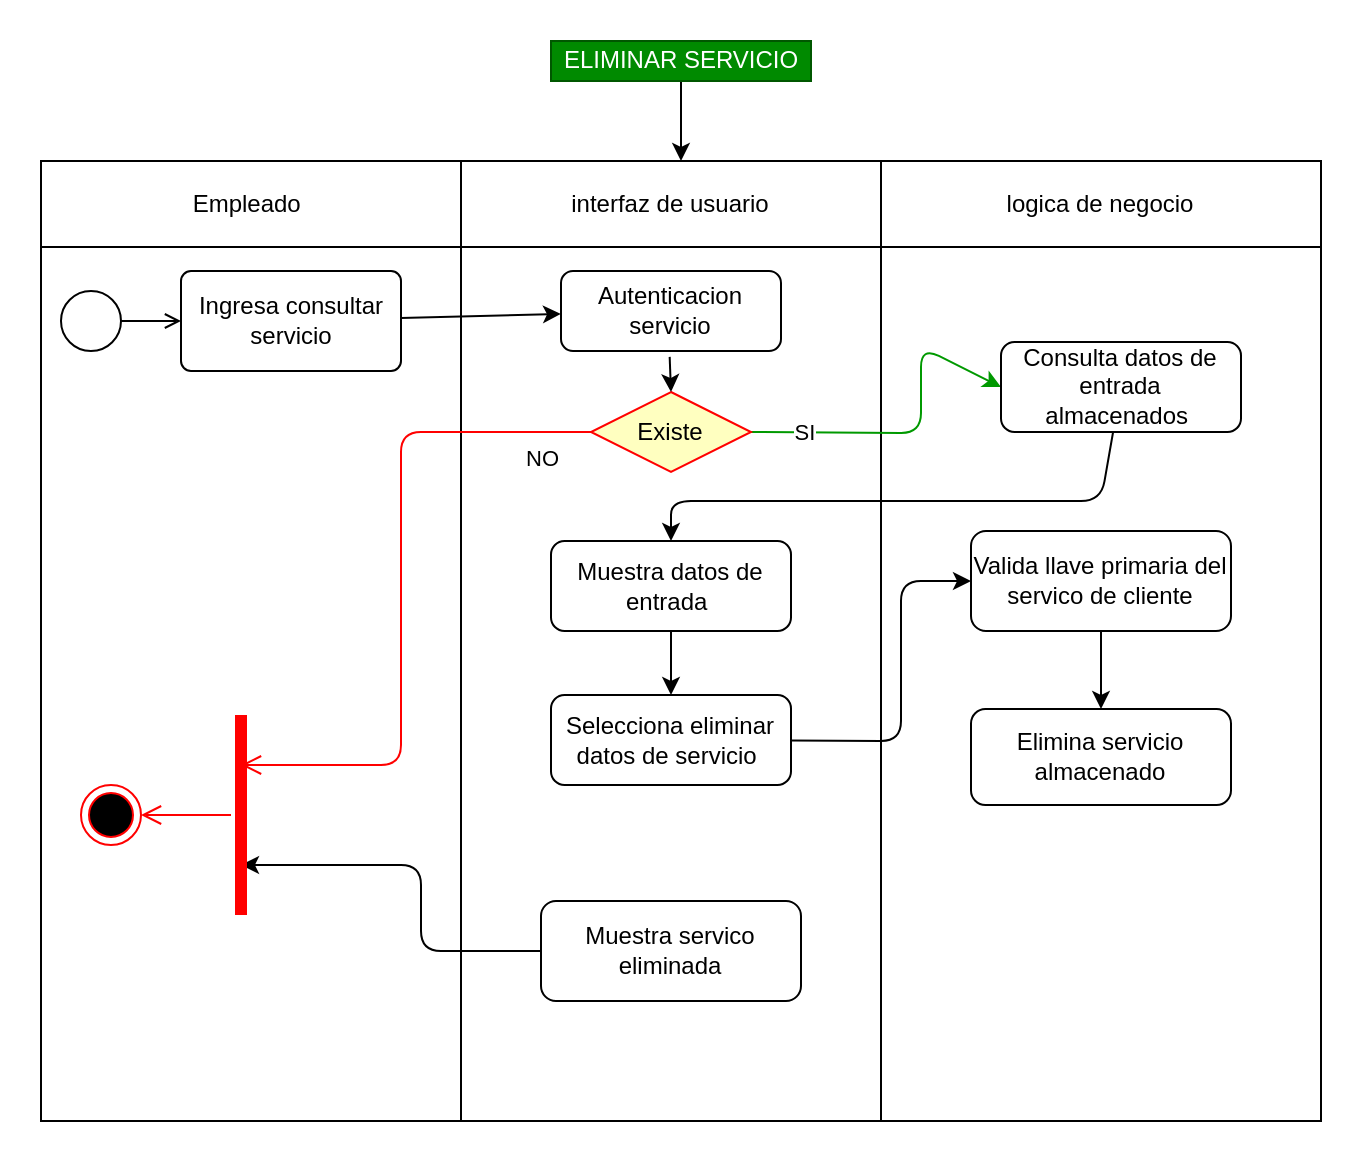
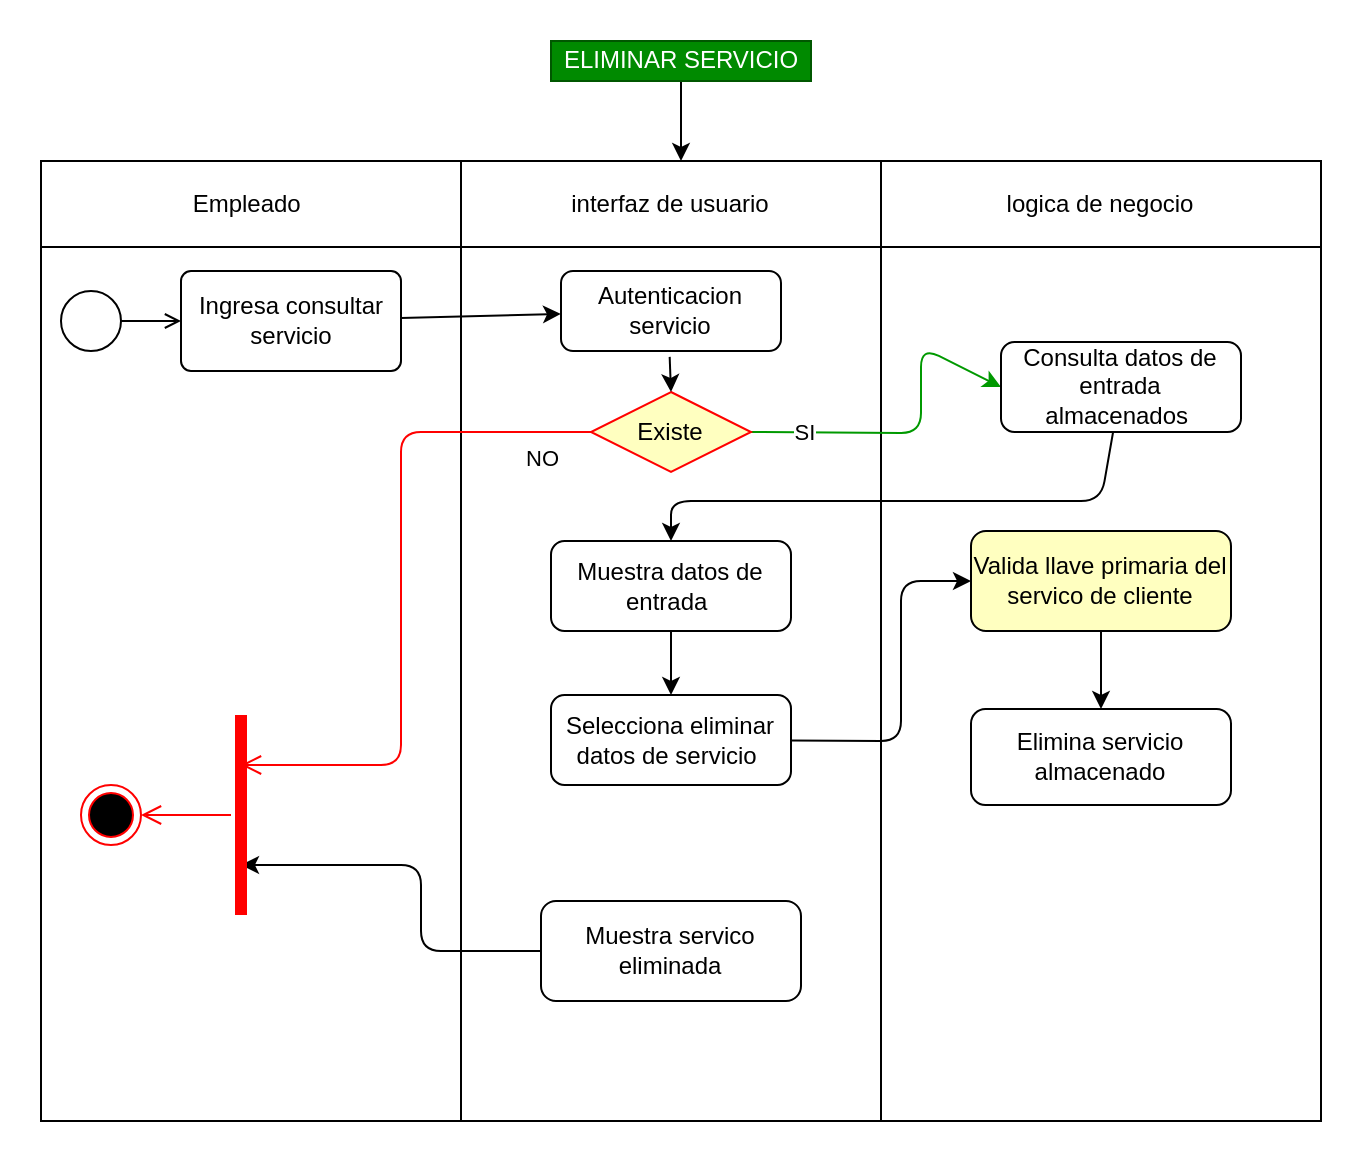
(1101, 581) -> (1101, 581)
